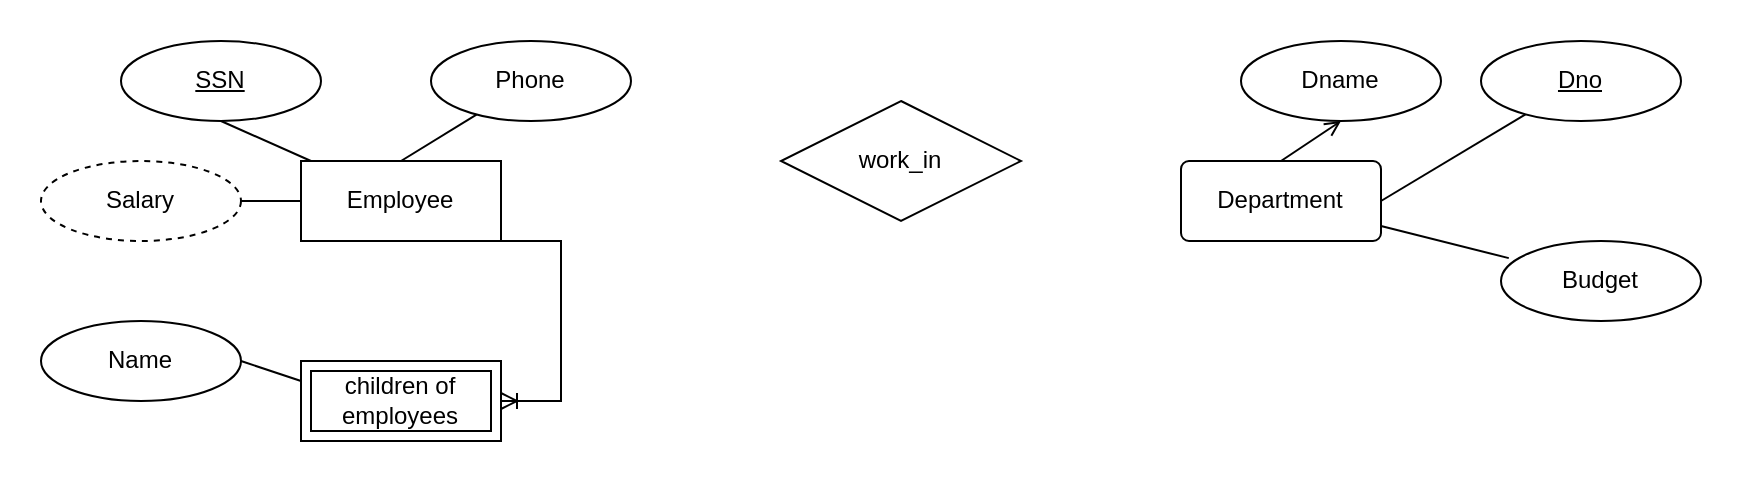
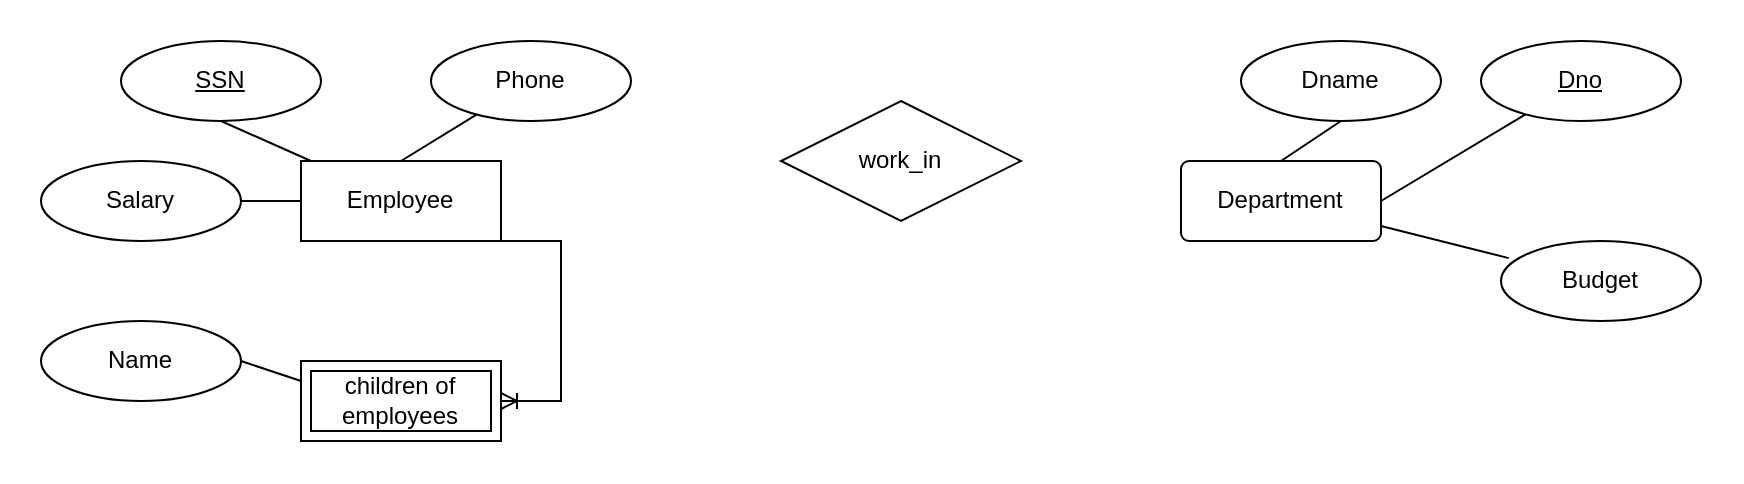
(1334, 126) -> (1335, 125)
(141, 201) -> (141, 201)
